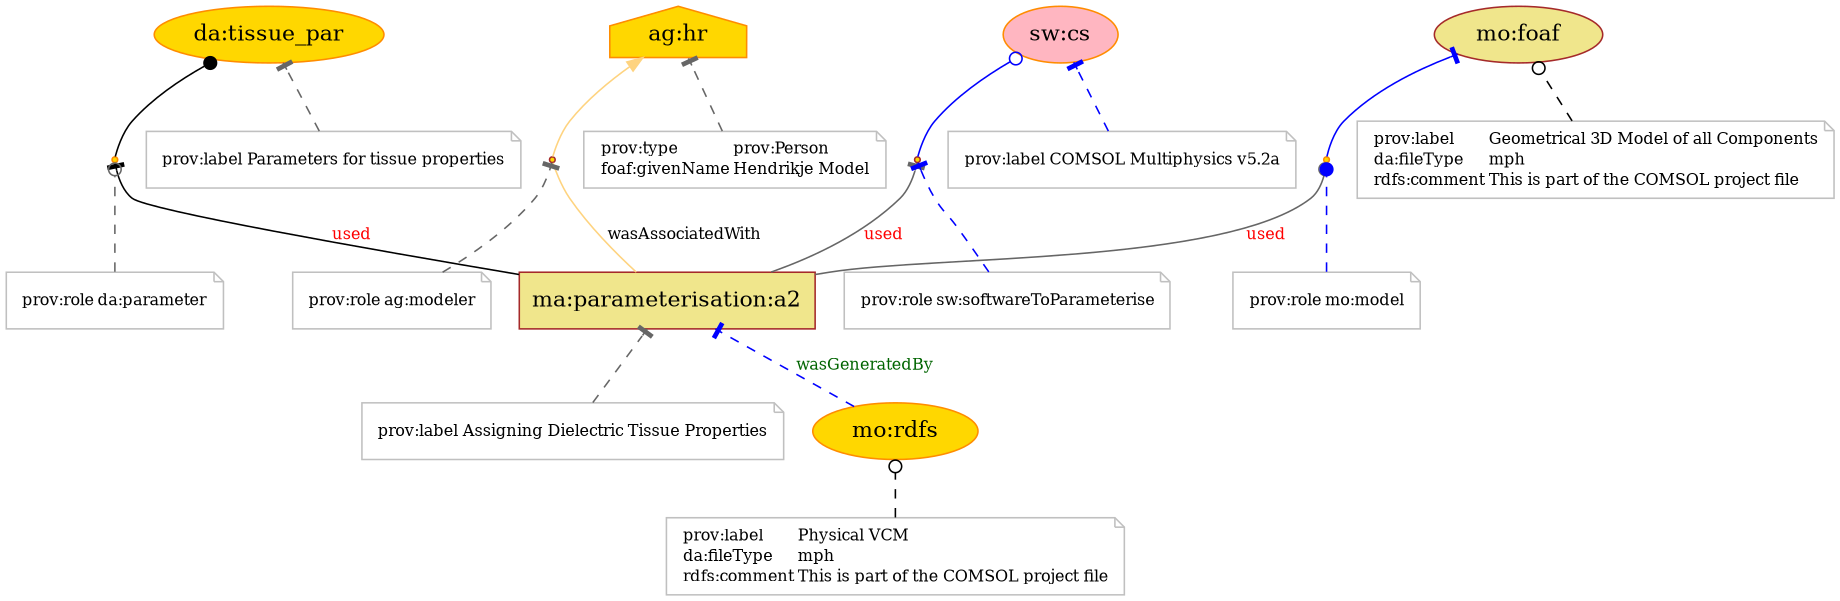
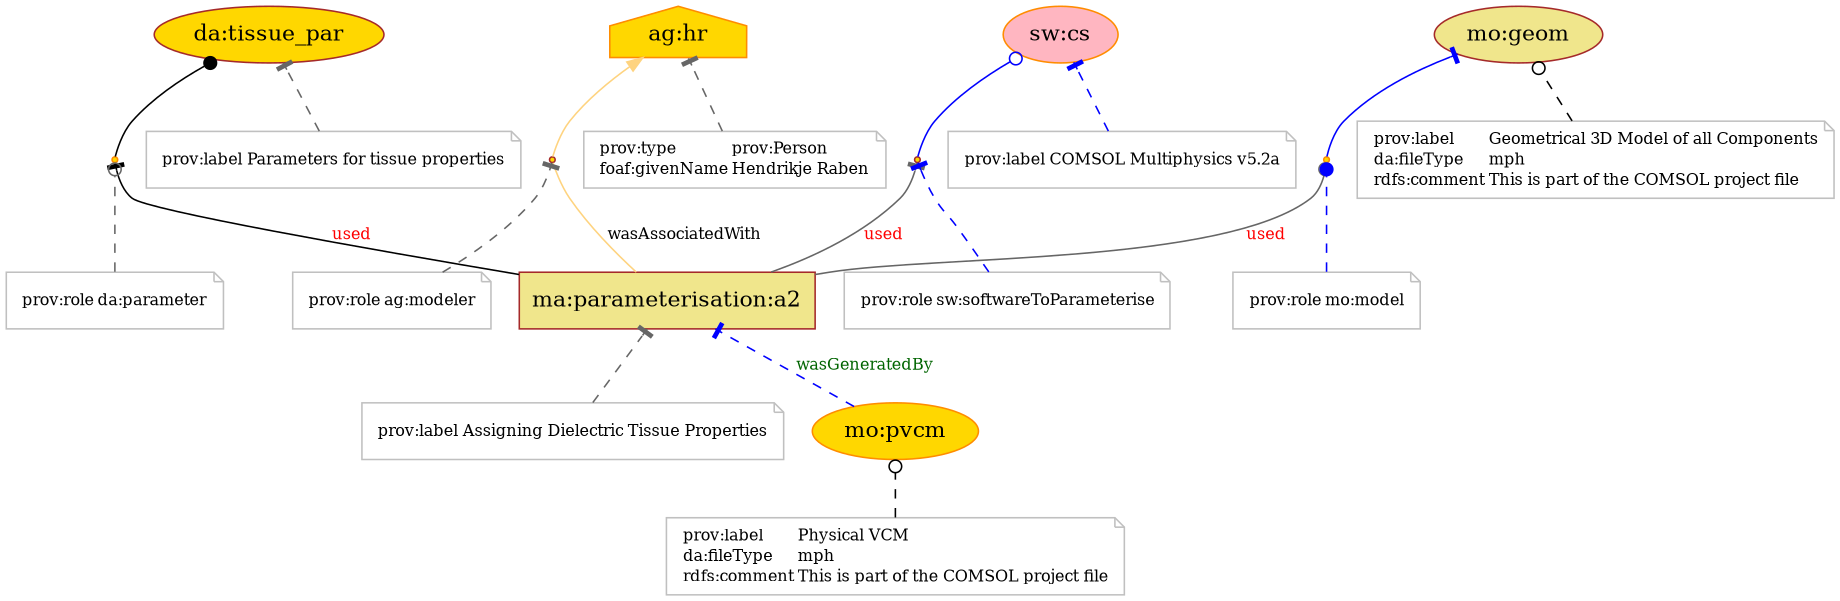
(269, 35) -> (269, 35)
(1519, 35) -> (1519, 35)
(802, 169) -> (801, 169)
(895, 431) -> (895, 431)
